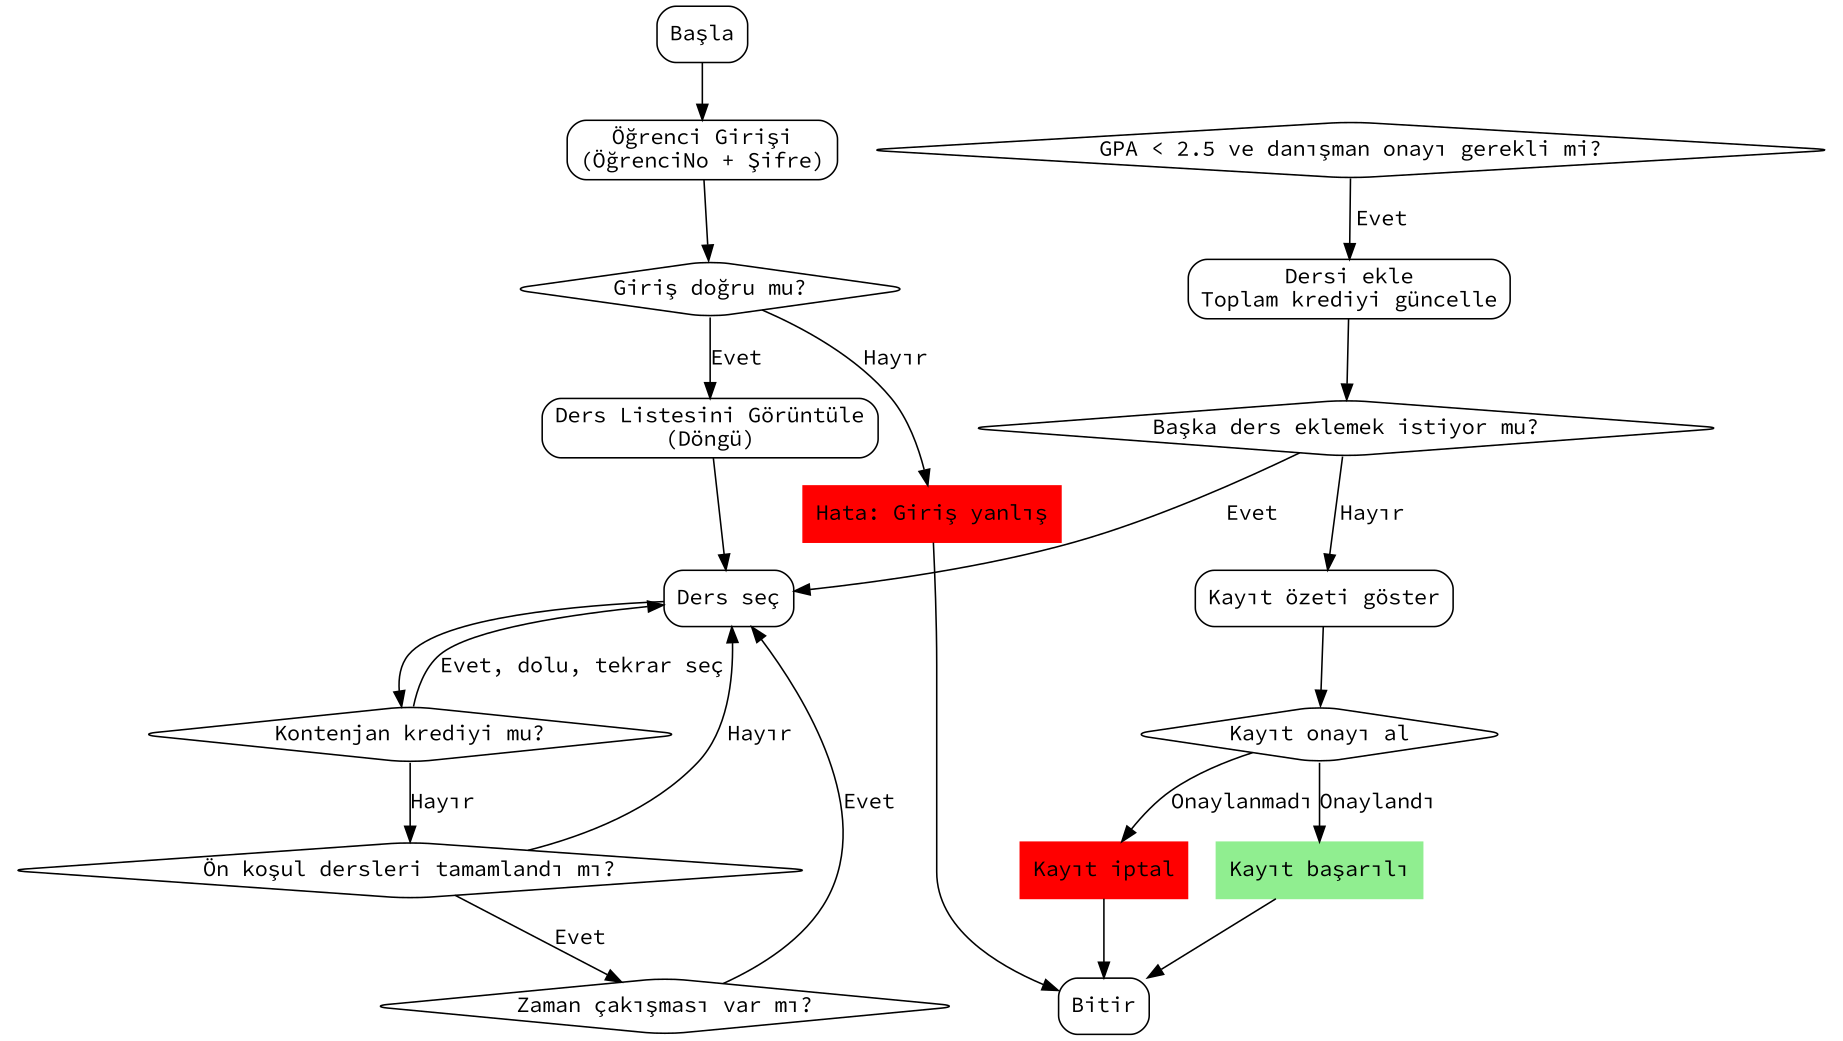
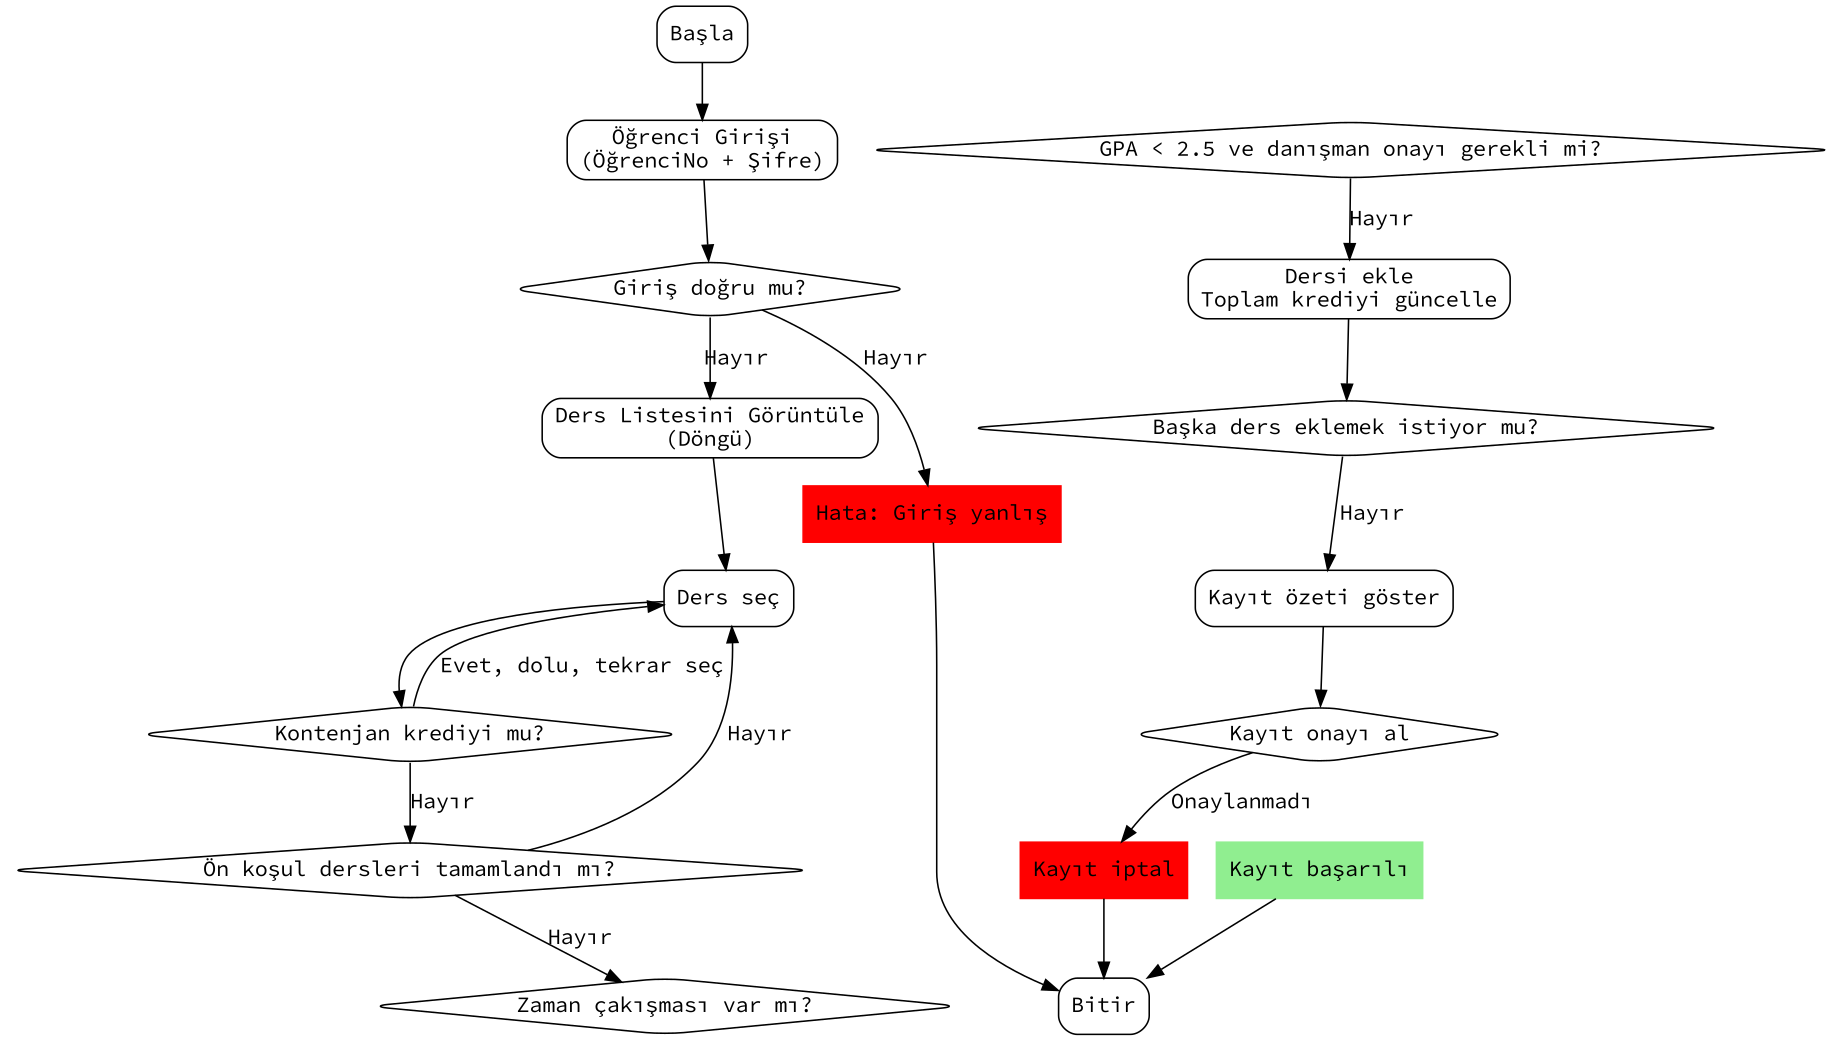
(1382, 220) -> (1382, 220)
(737, 359) -> (737, 359)
(1062, 545) -> none
(1320, 794) -> none
(843, 828) -> none
(580, 938) -> (580, 938)
